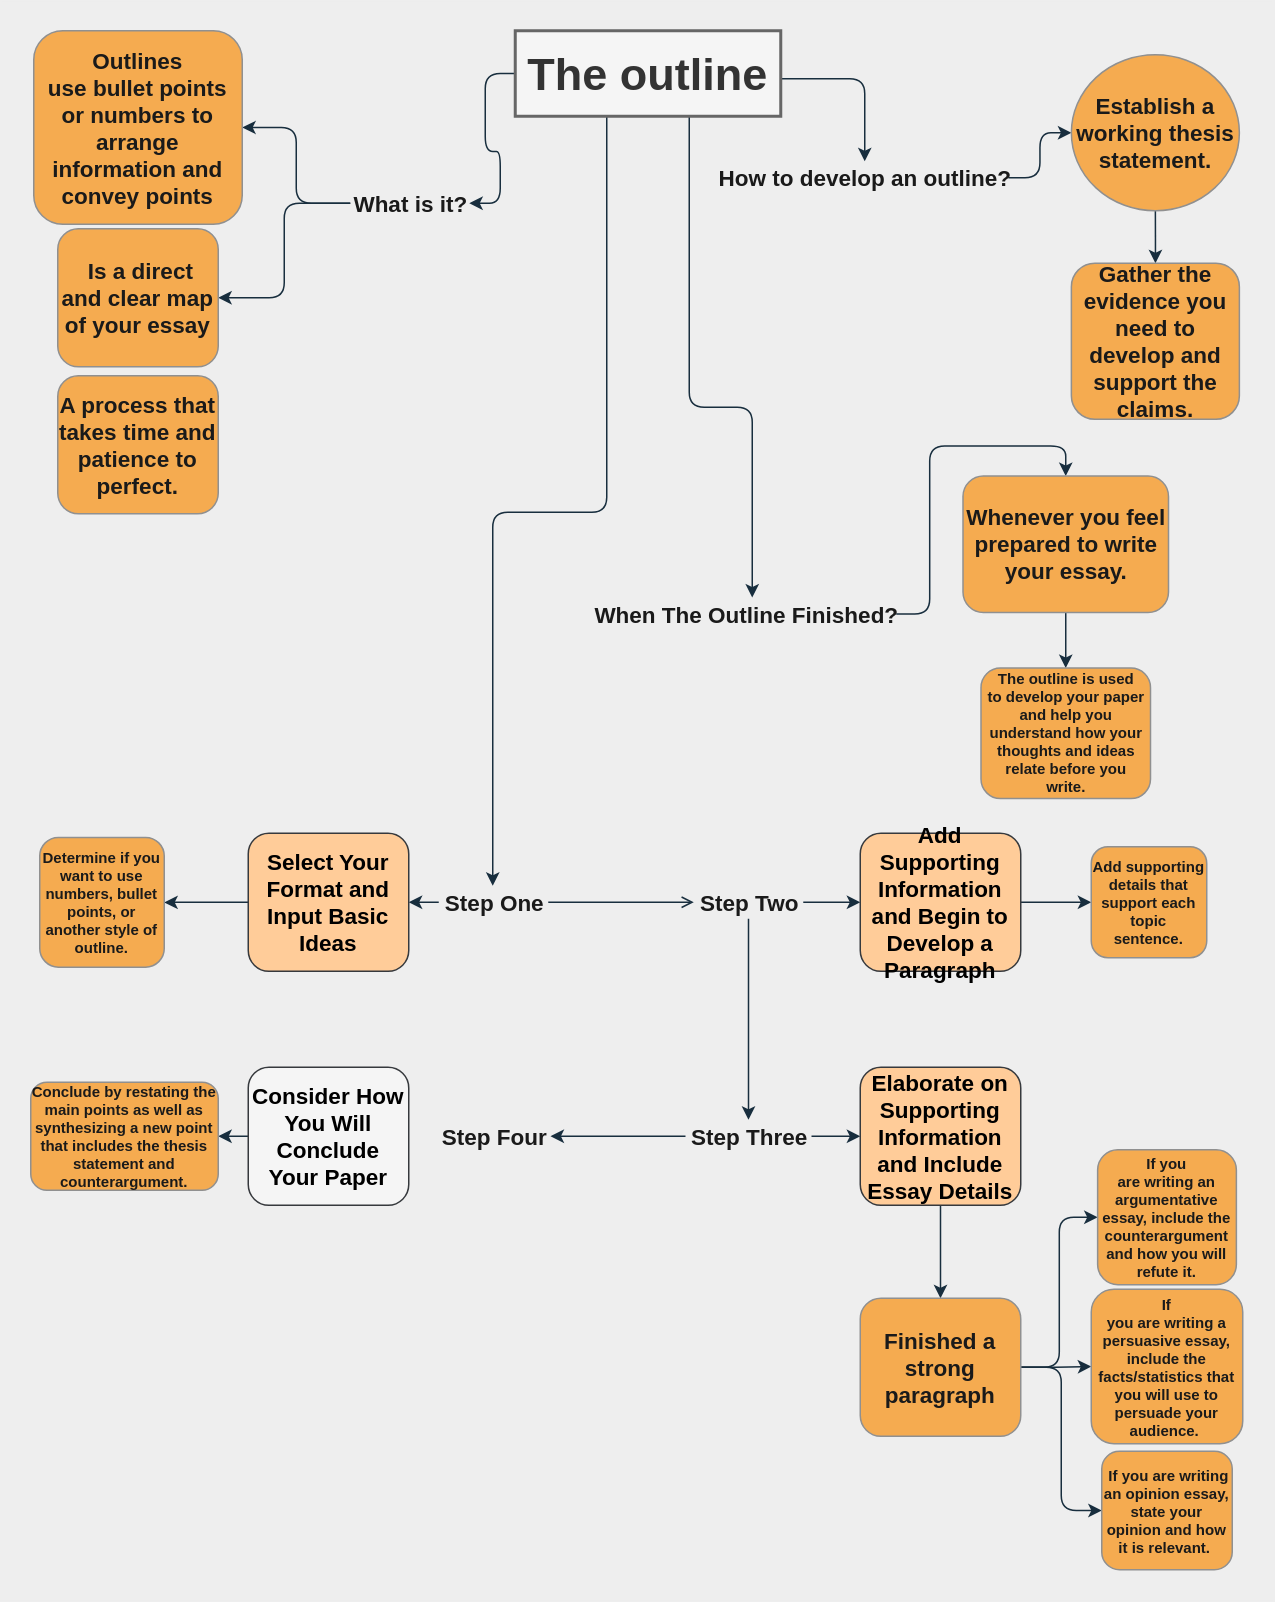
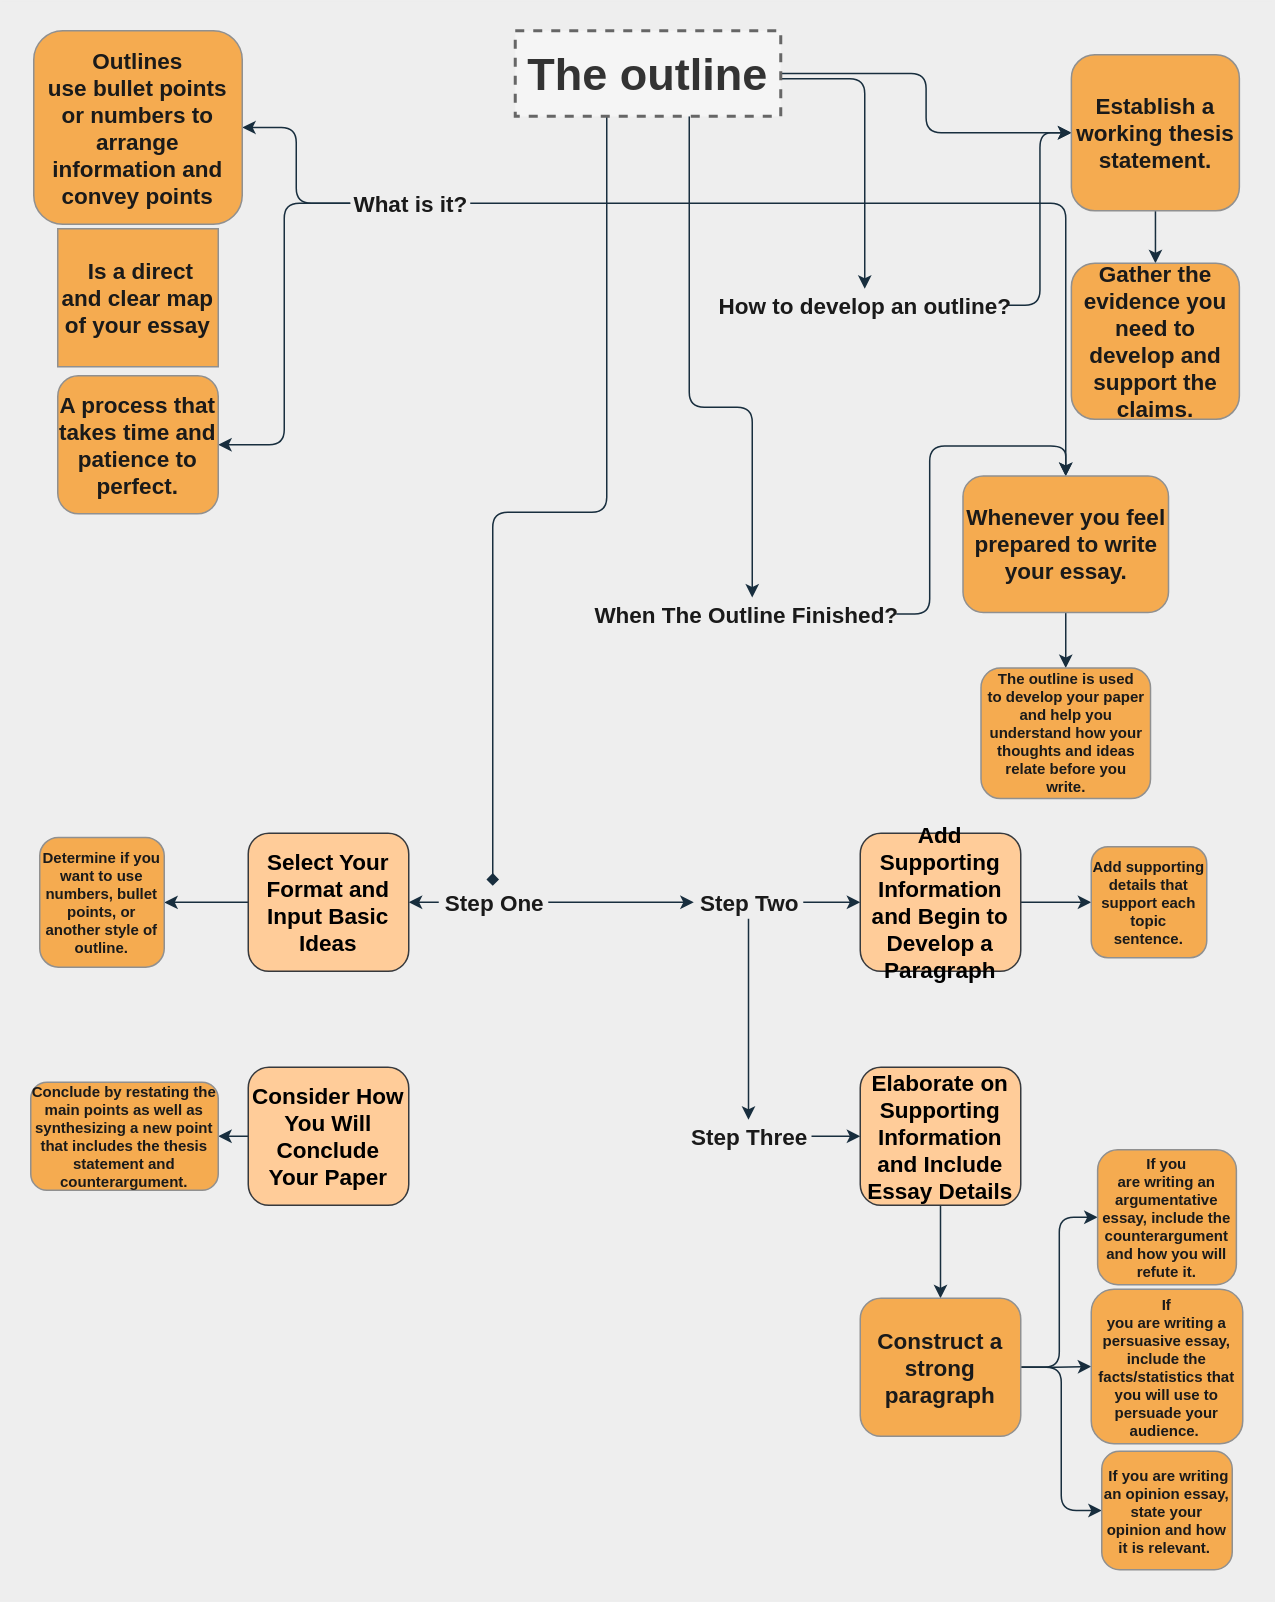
(648, 74) -> (648, 74)
(485, 126) -> (926, 89)
(1155, 133) -> (1155, 133)
(865, 178) -> (865, 305)
(138, 298) -> (138, 298)
(255, 298) -> (899, 203)
none -> (284, 391)
(493, 874) -> (493, 873)
(684, 902) -> (682, 902)
(329, 1136) -> (329, 1136)
(494, 1136) -> none
(623, 1136) -> none
(941, 1367) -> (941, 1367)
